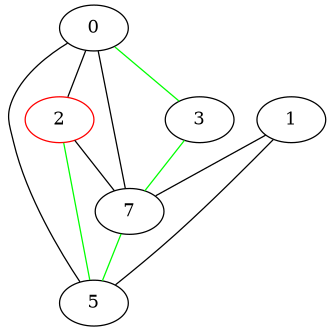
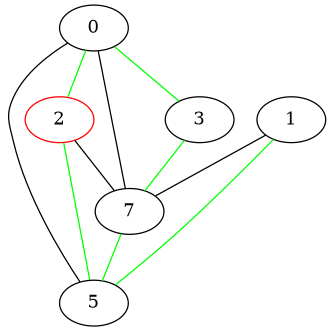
(77, 74) -> (77, 74)
(197, 215) -> (197, 215)
